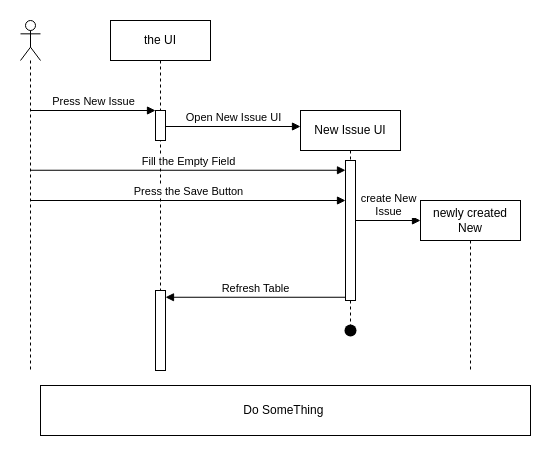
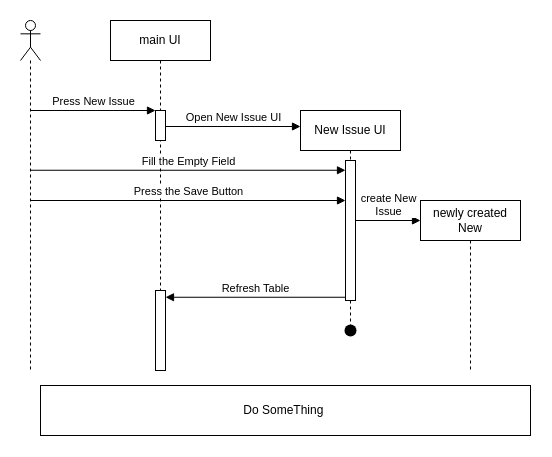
(161, 41) -> (161, 41)
